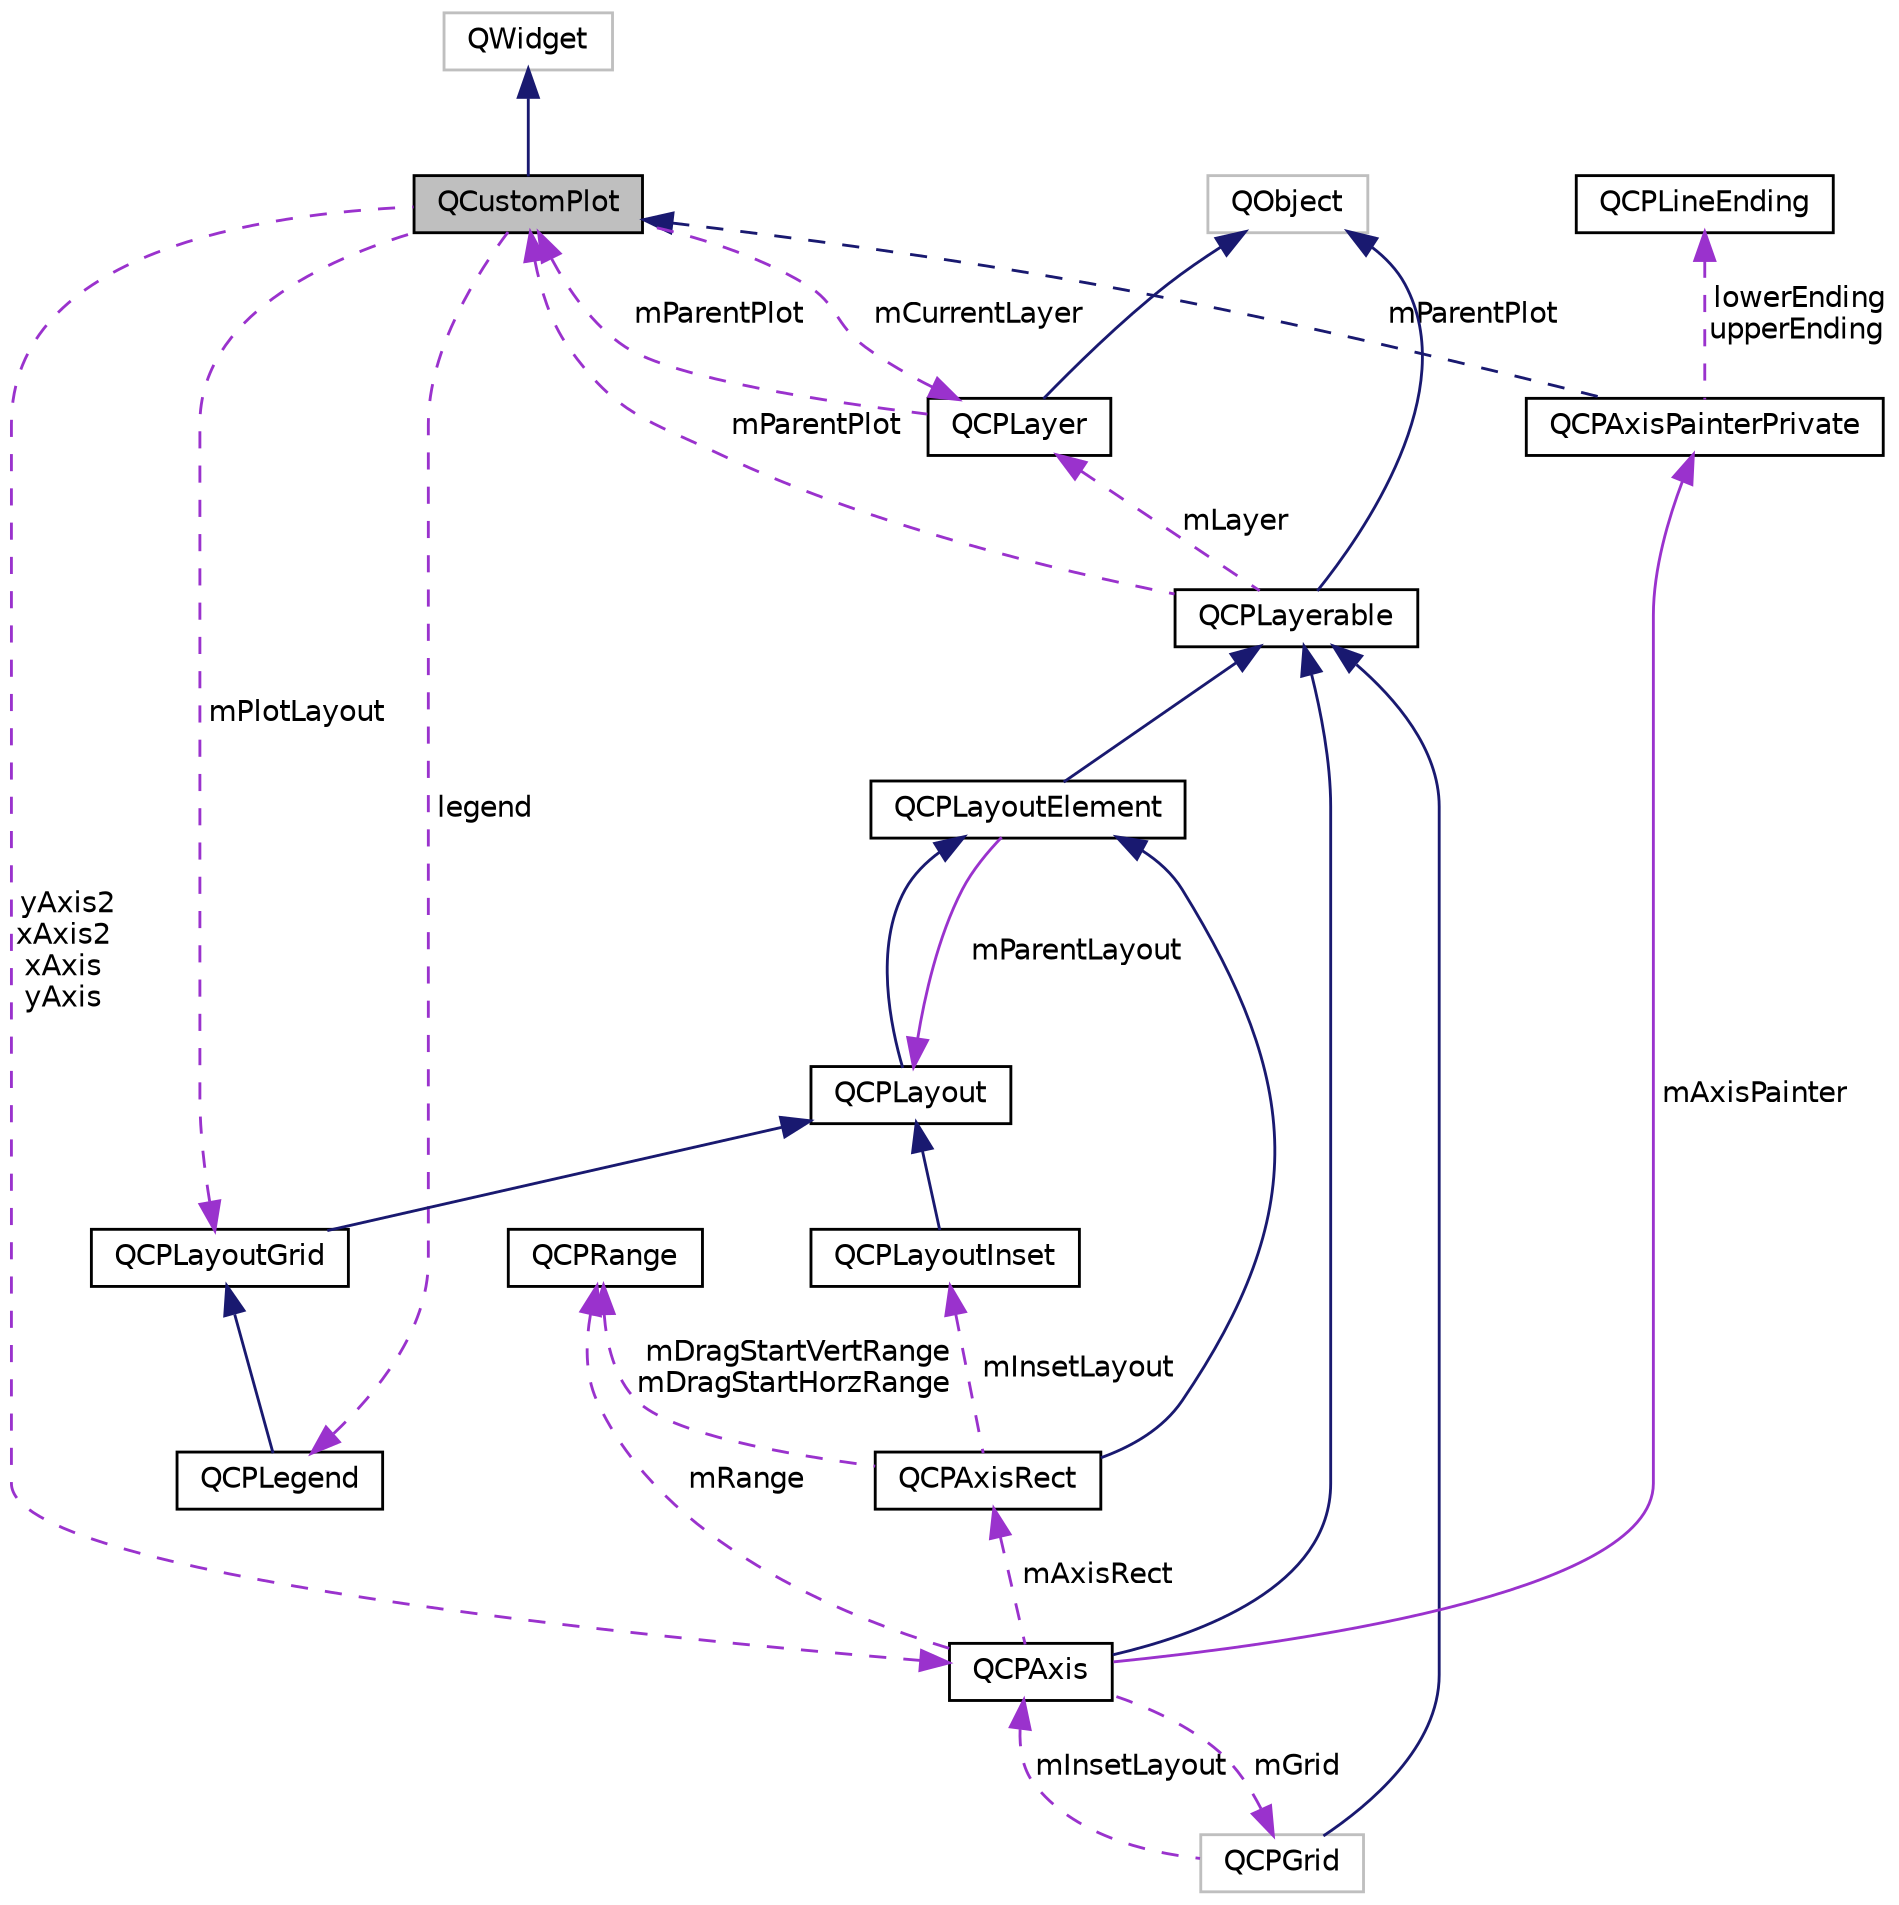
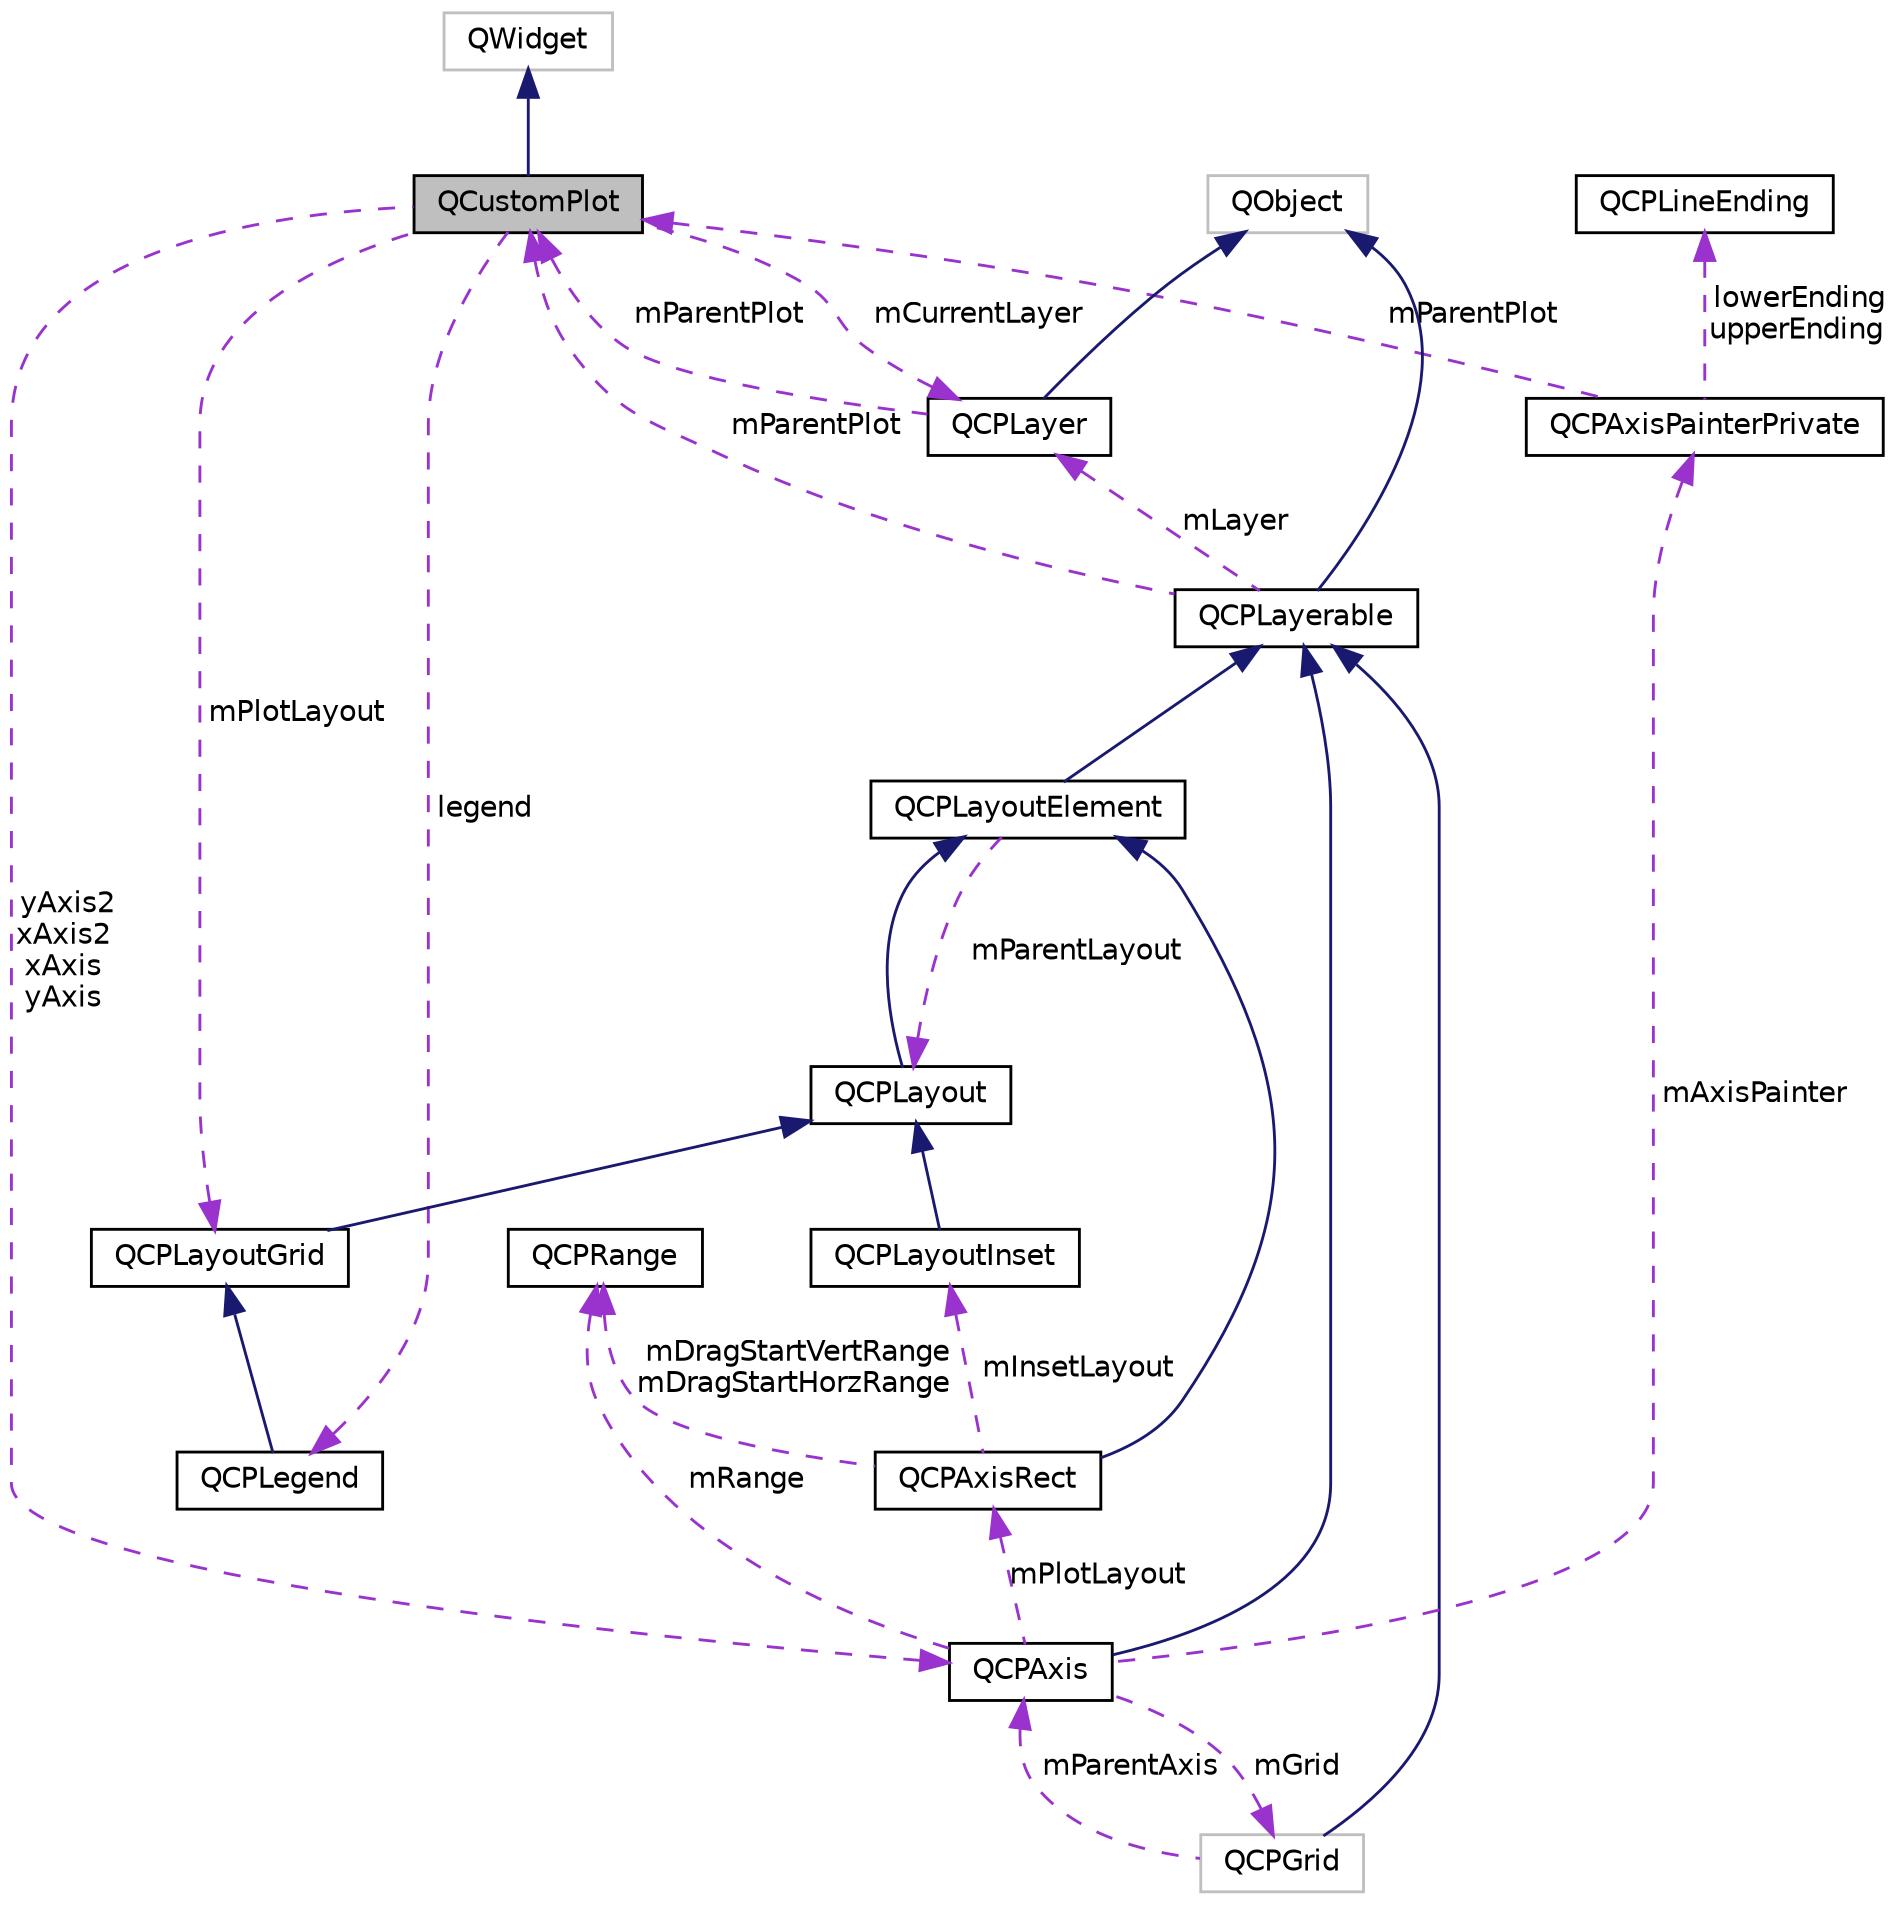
(1121, 289) -> (1121, 289)
(944, 931) -> (944, 931)
(1653, 1276) -> (1653, 1276)
(1094, 1576) -> (1094, 1576)
(1127, 1768) -> (1127, 1768)
